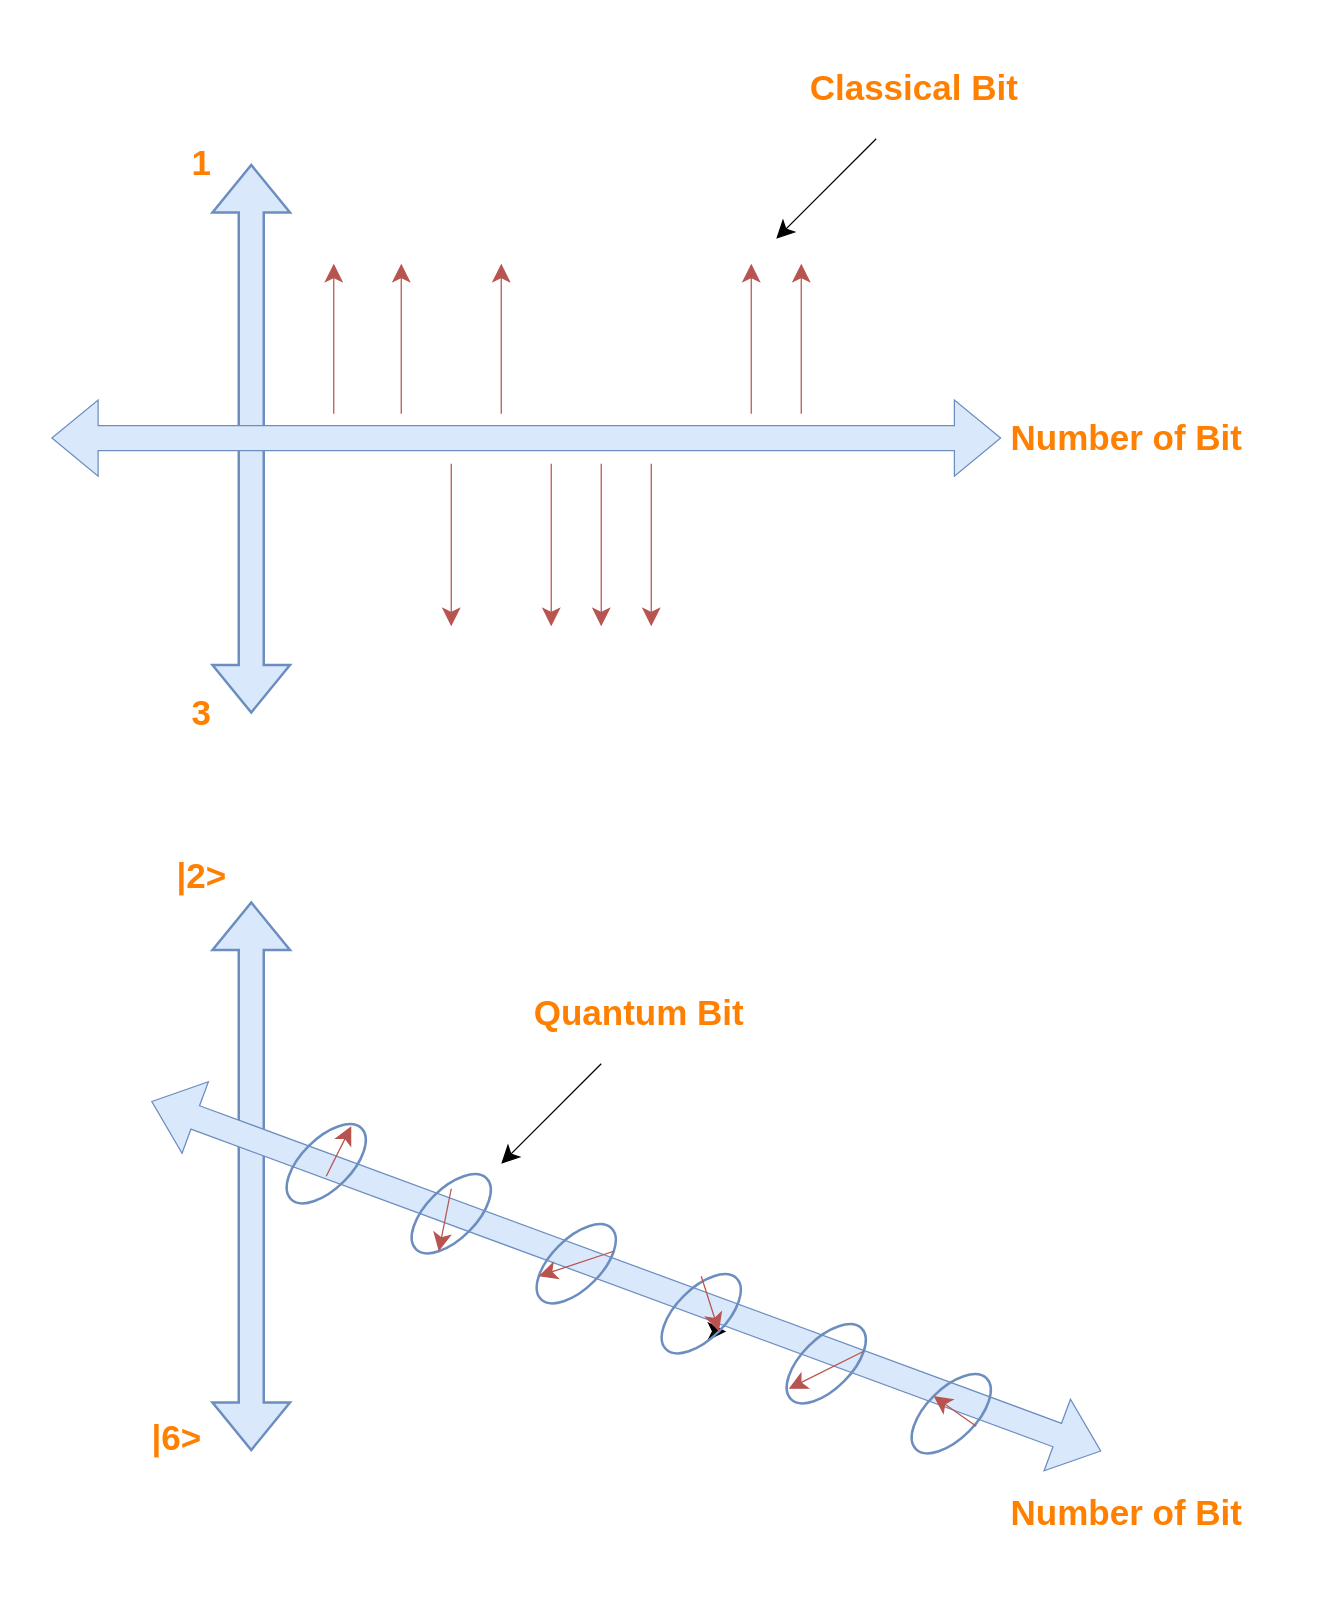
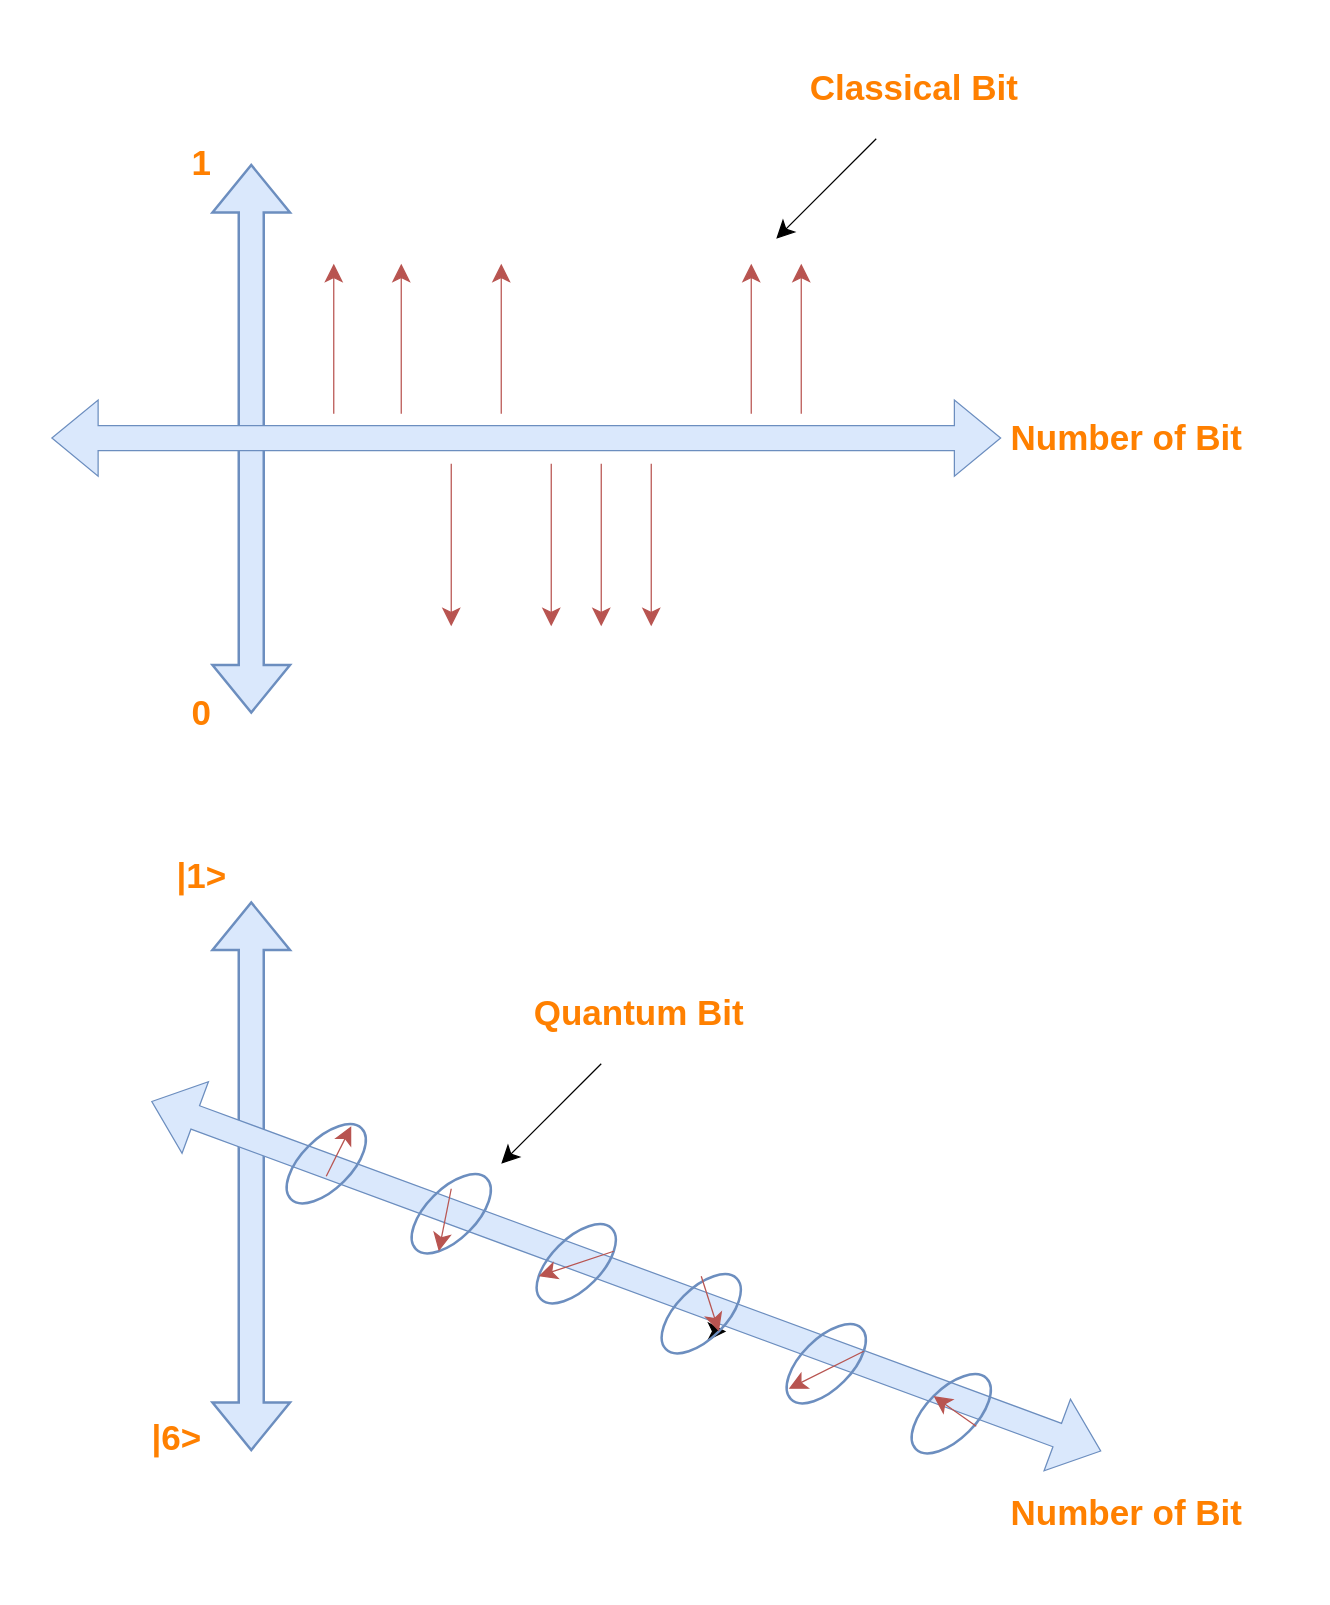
(203, 714) -> (203, 714)
(203, 876) -> (203, 876)
